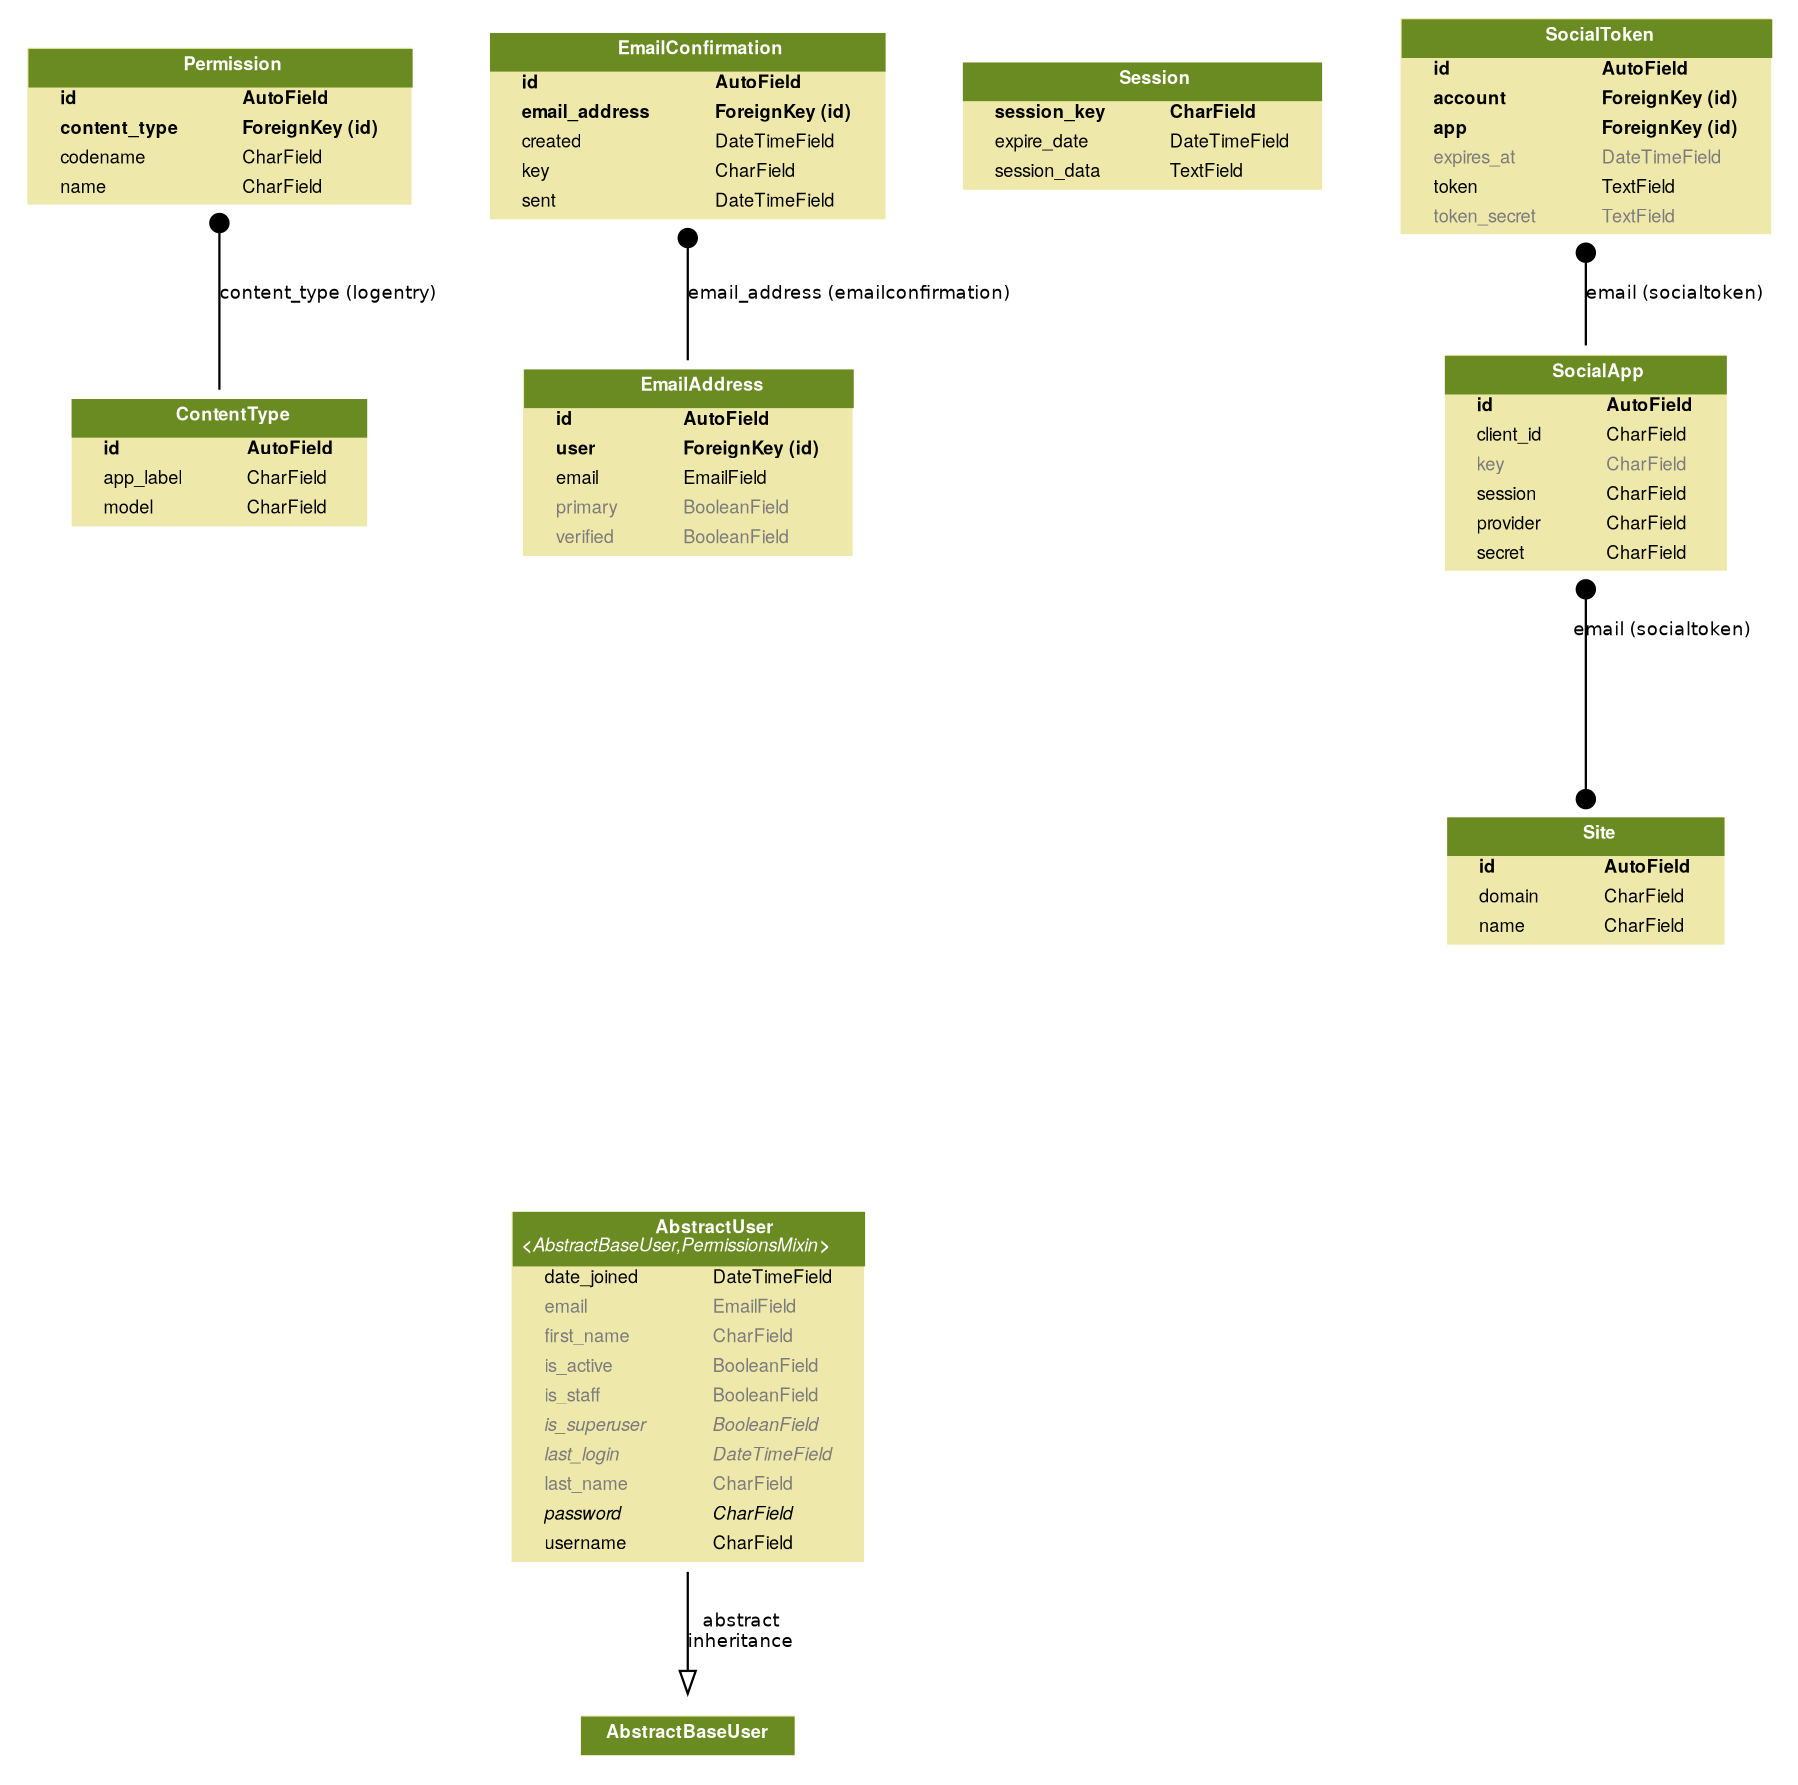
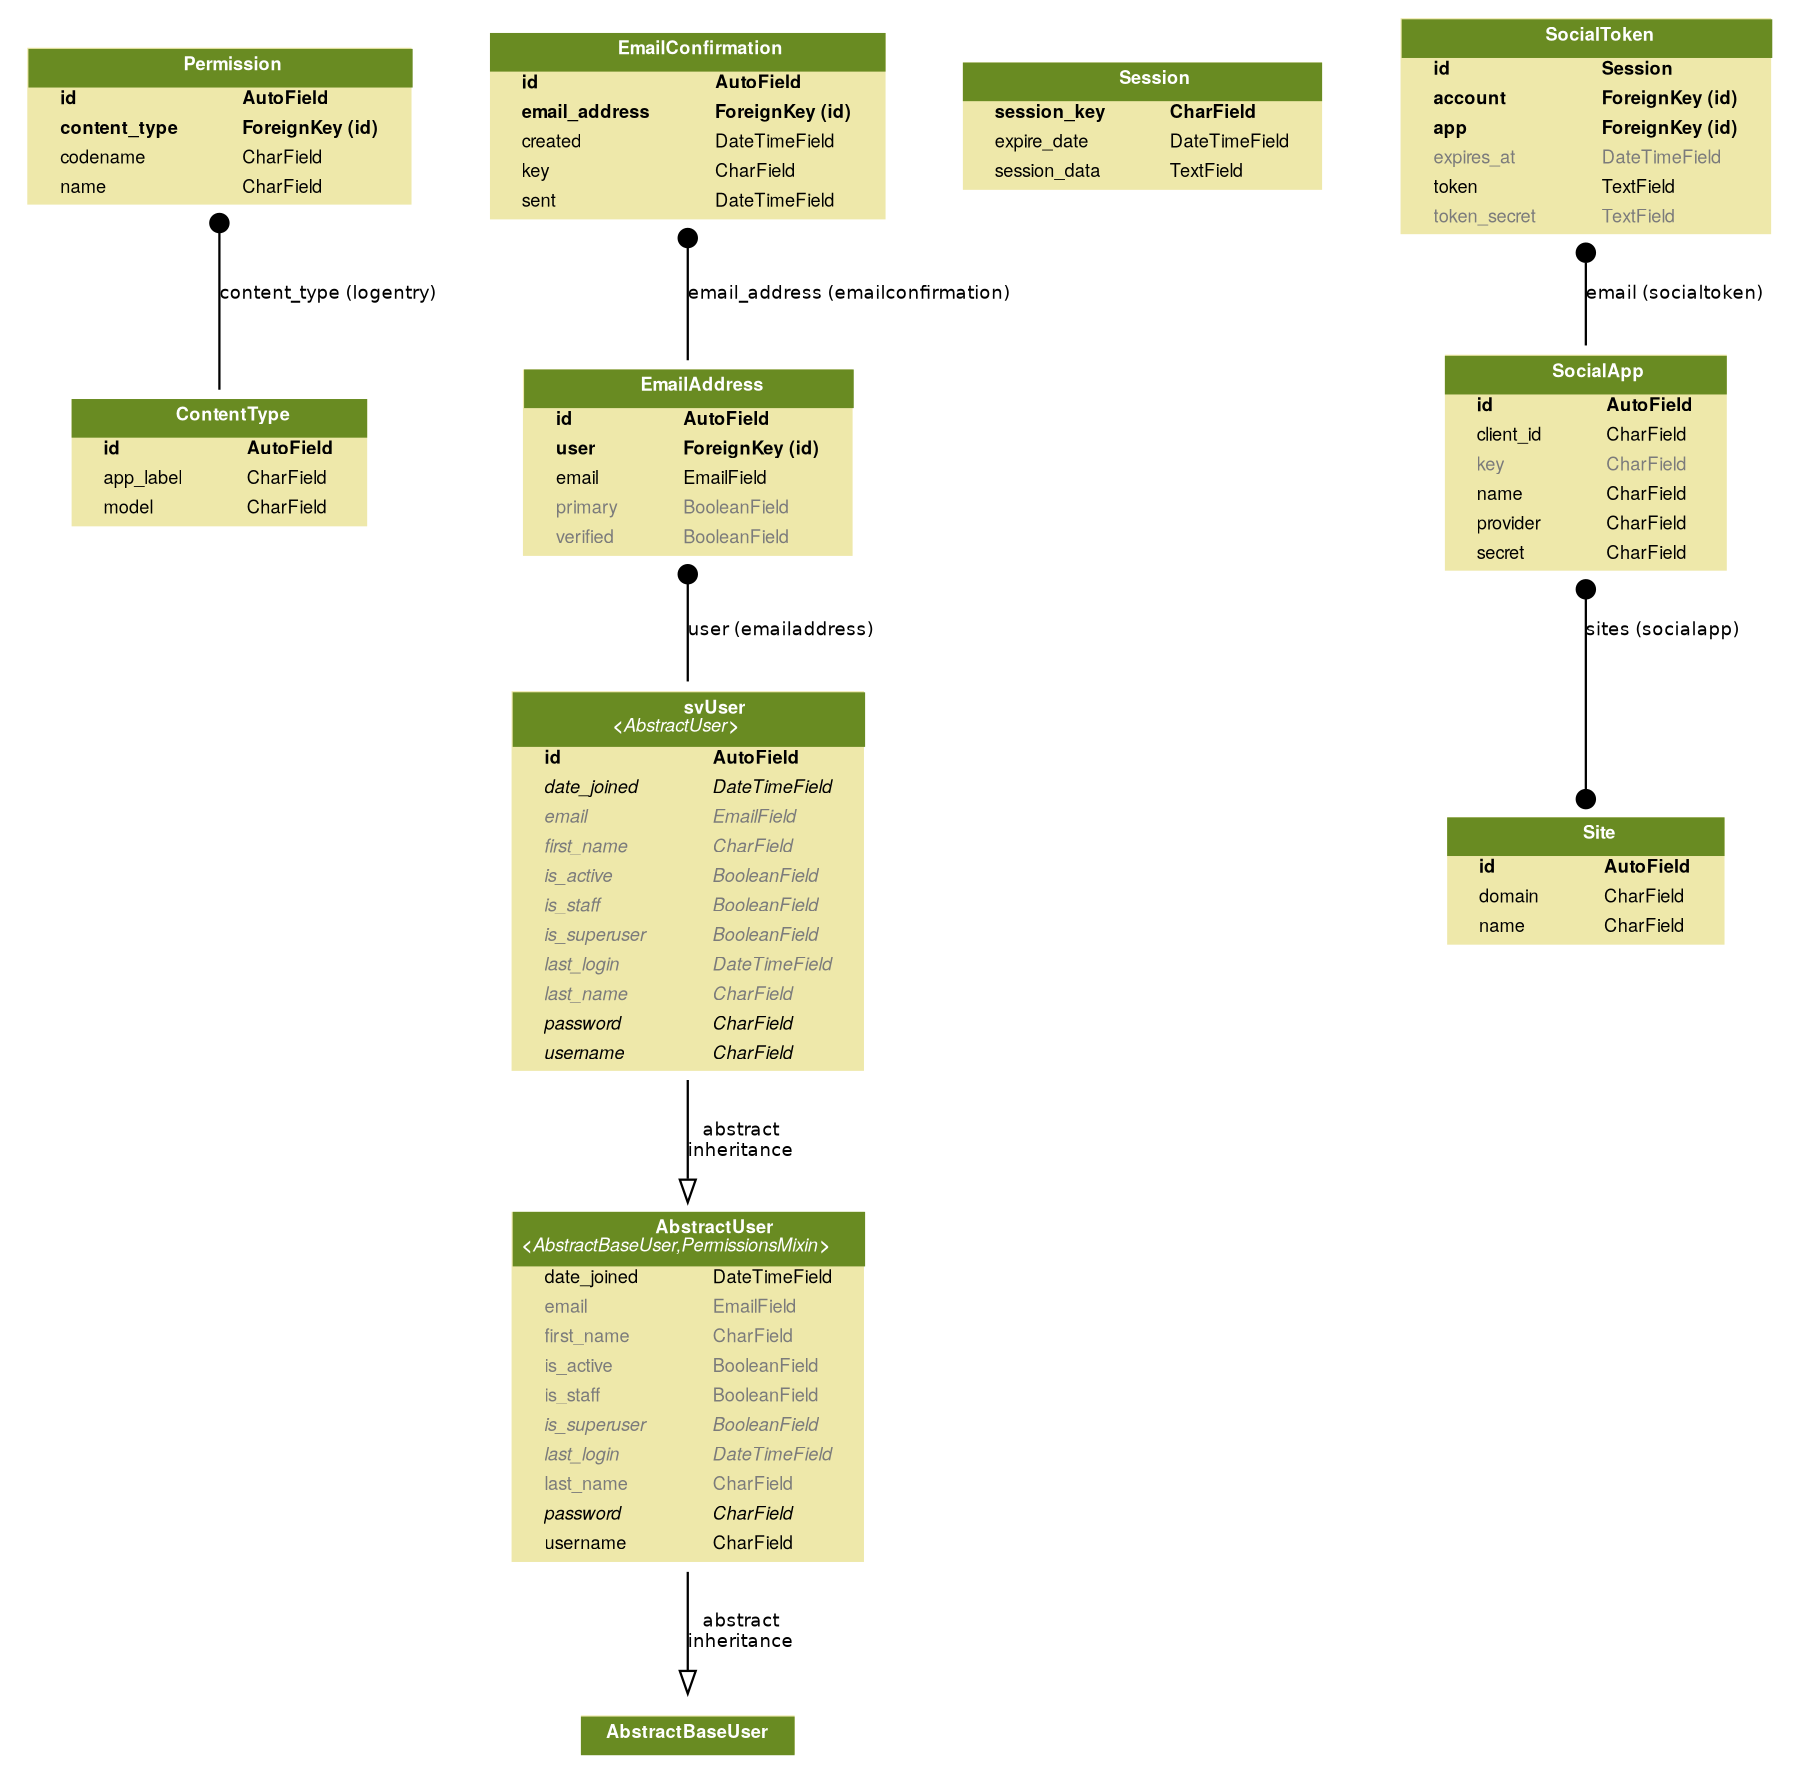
(1646, 69) -> (1638, 69)
(1507, 495) -> (1501, 495)
(1663, 631) -> (1663, 631)
none -> (688, 881)
